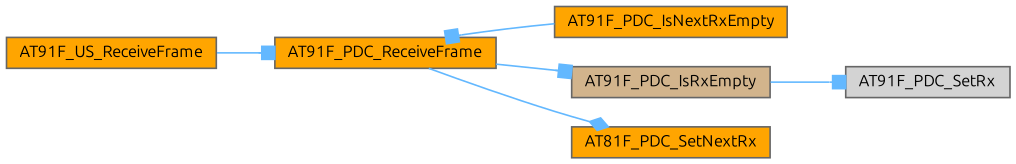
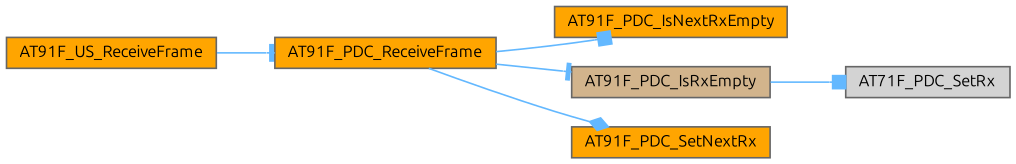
(508, 29) -> (546, 46)
(242, 53) -> (242, 53)
(530, 68) -> (530, 68)
(928, 82) -> (928, 82)
(671, 142) -> (671, 142)
